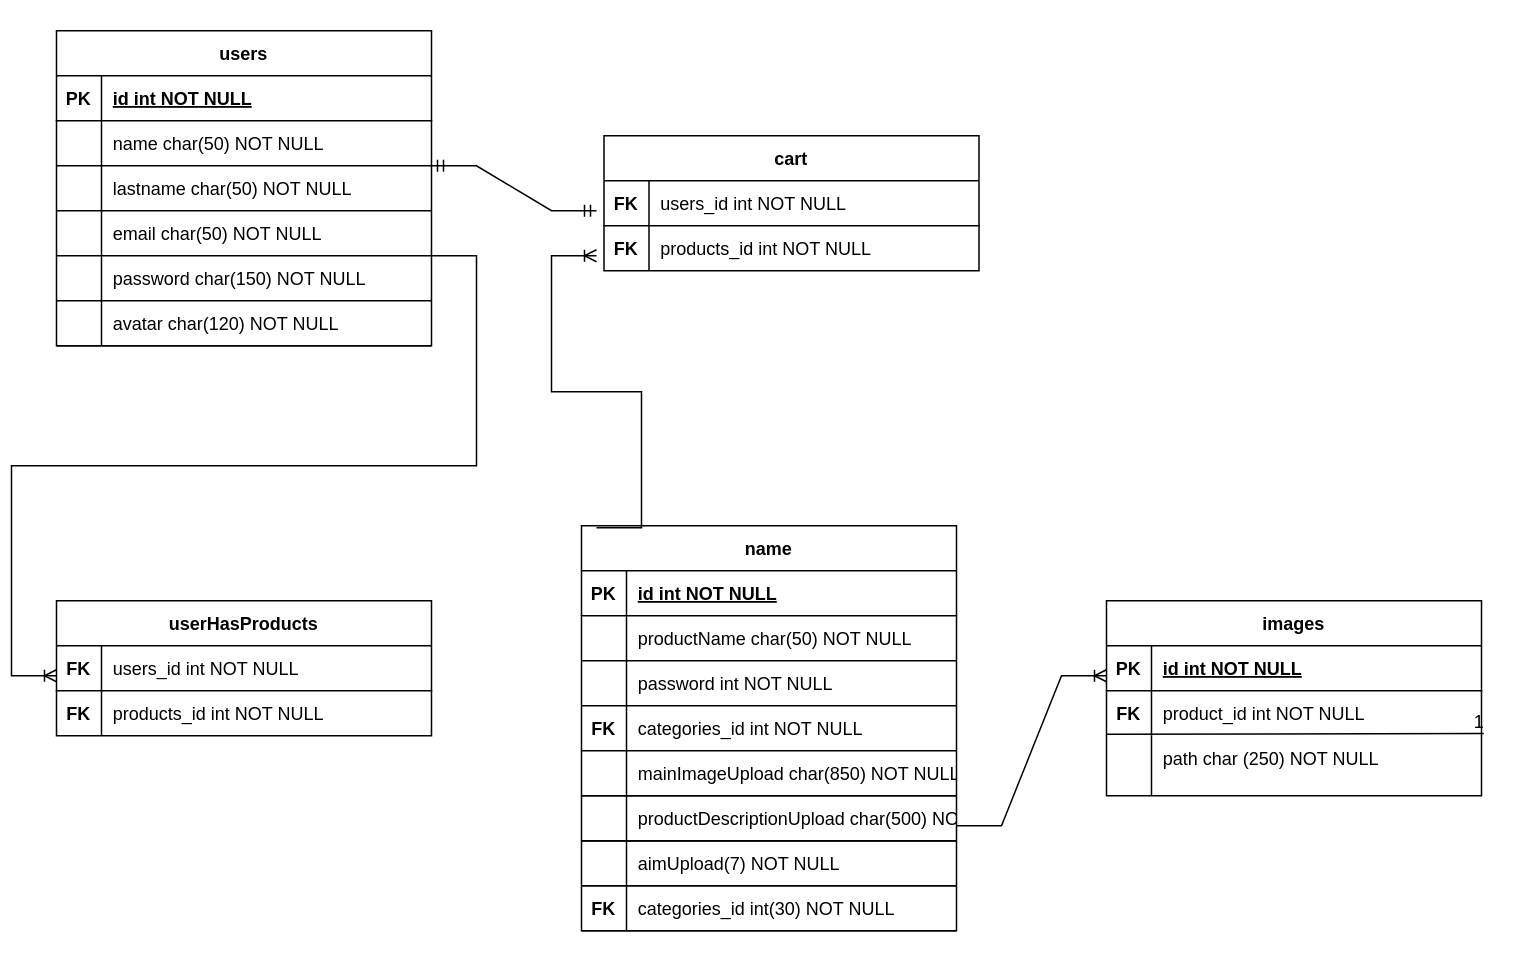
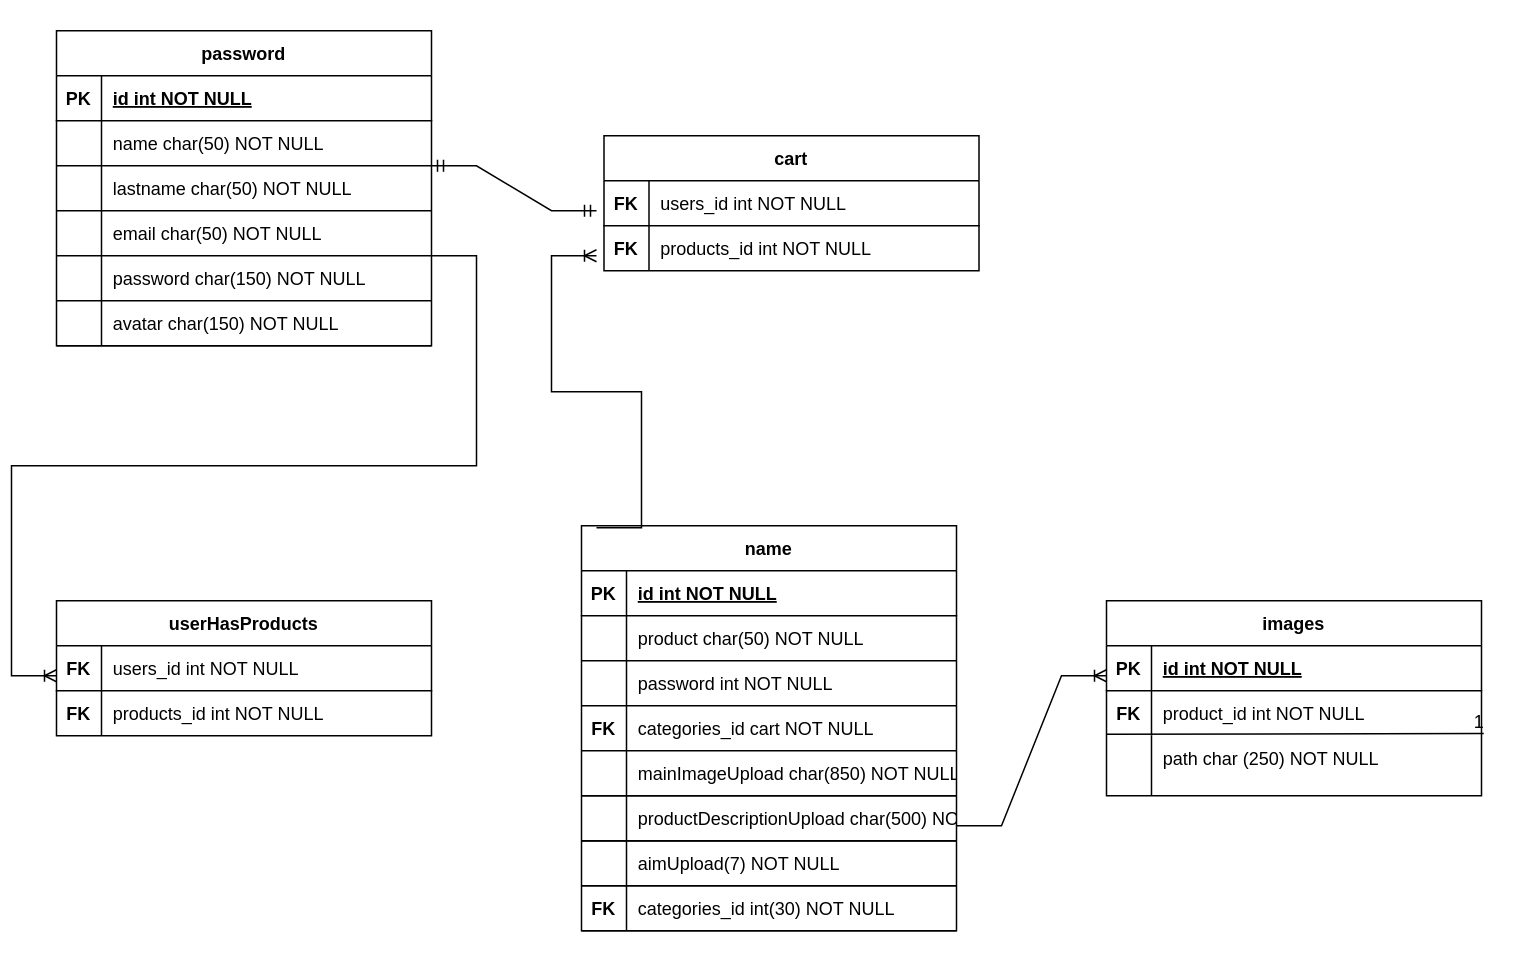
(243, 54) -> (243, 54)
(231, 324) -> (231, 324)
(777, 639) -> (756, 639)
(755, 729) -> (762, 729)
